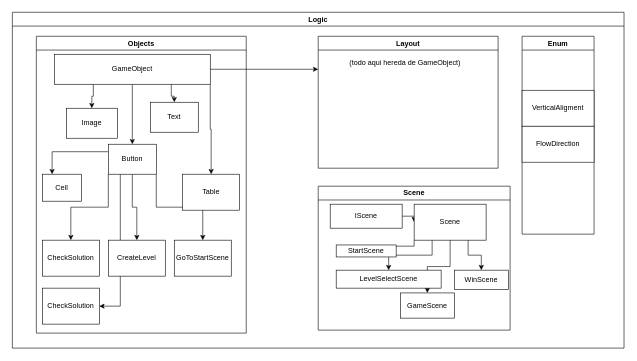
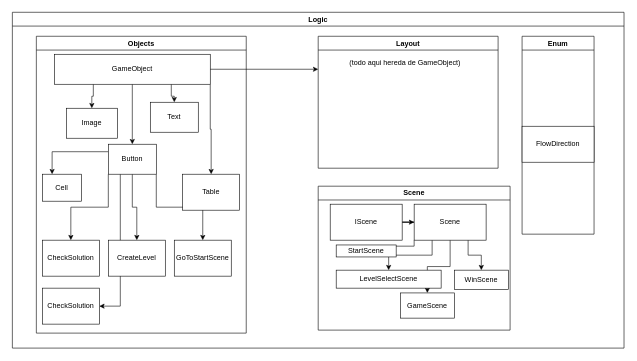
(558, 108) -> none
(366, 216) -> (366, 222)
